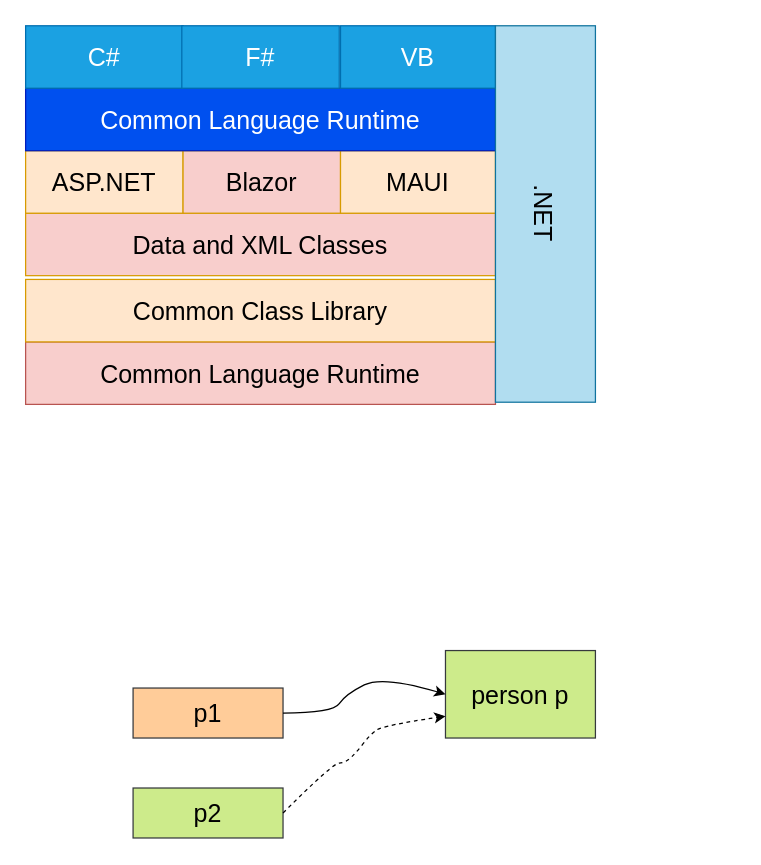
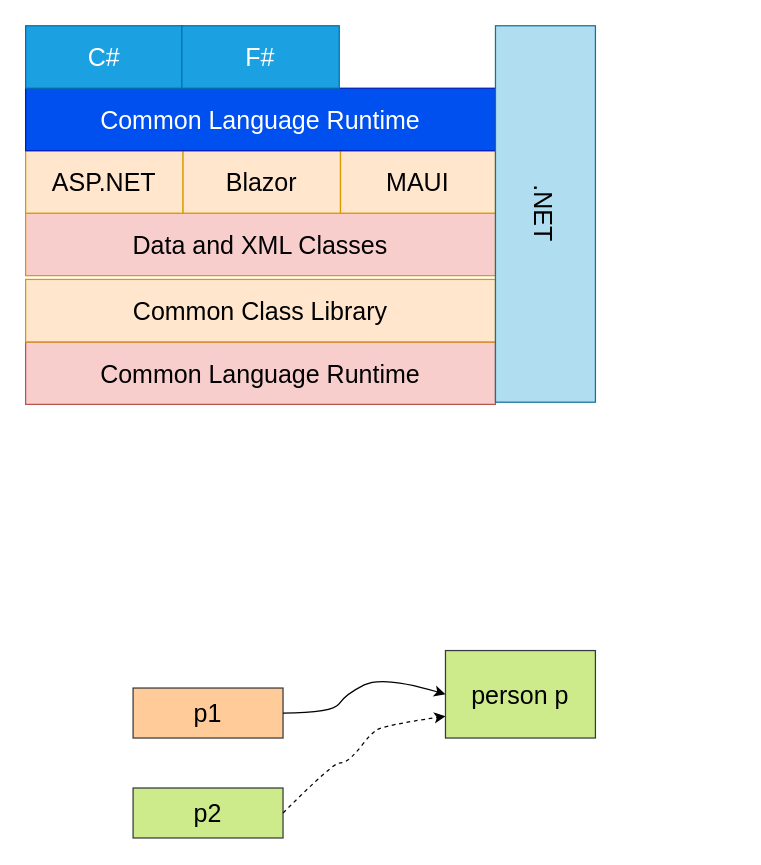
(418, 57) -> none
(262, 182) -> (262, 182)
